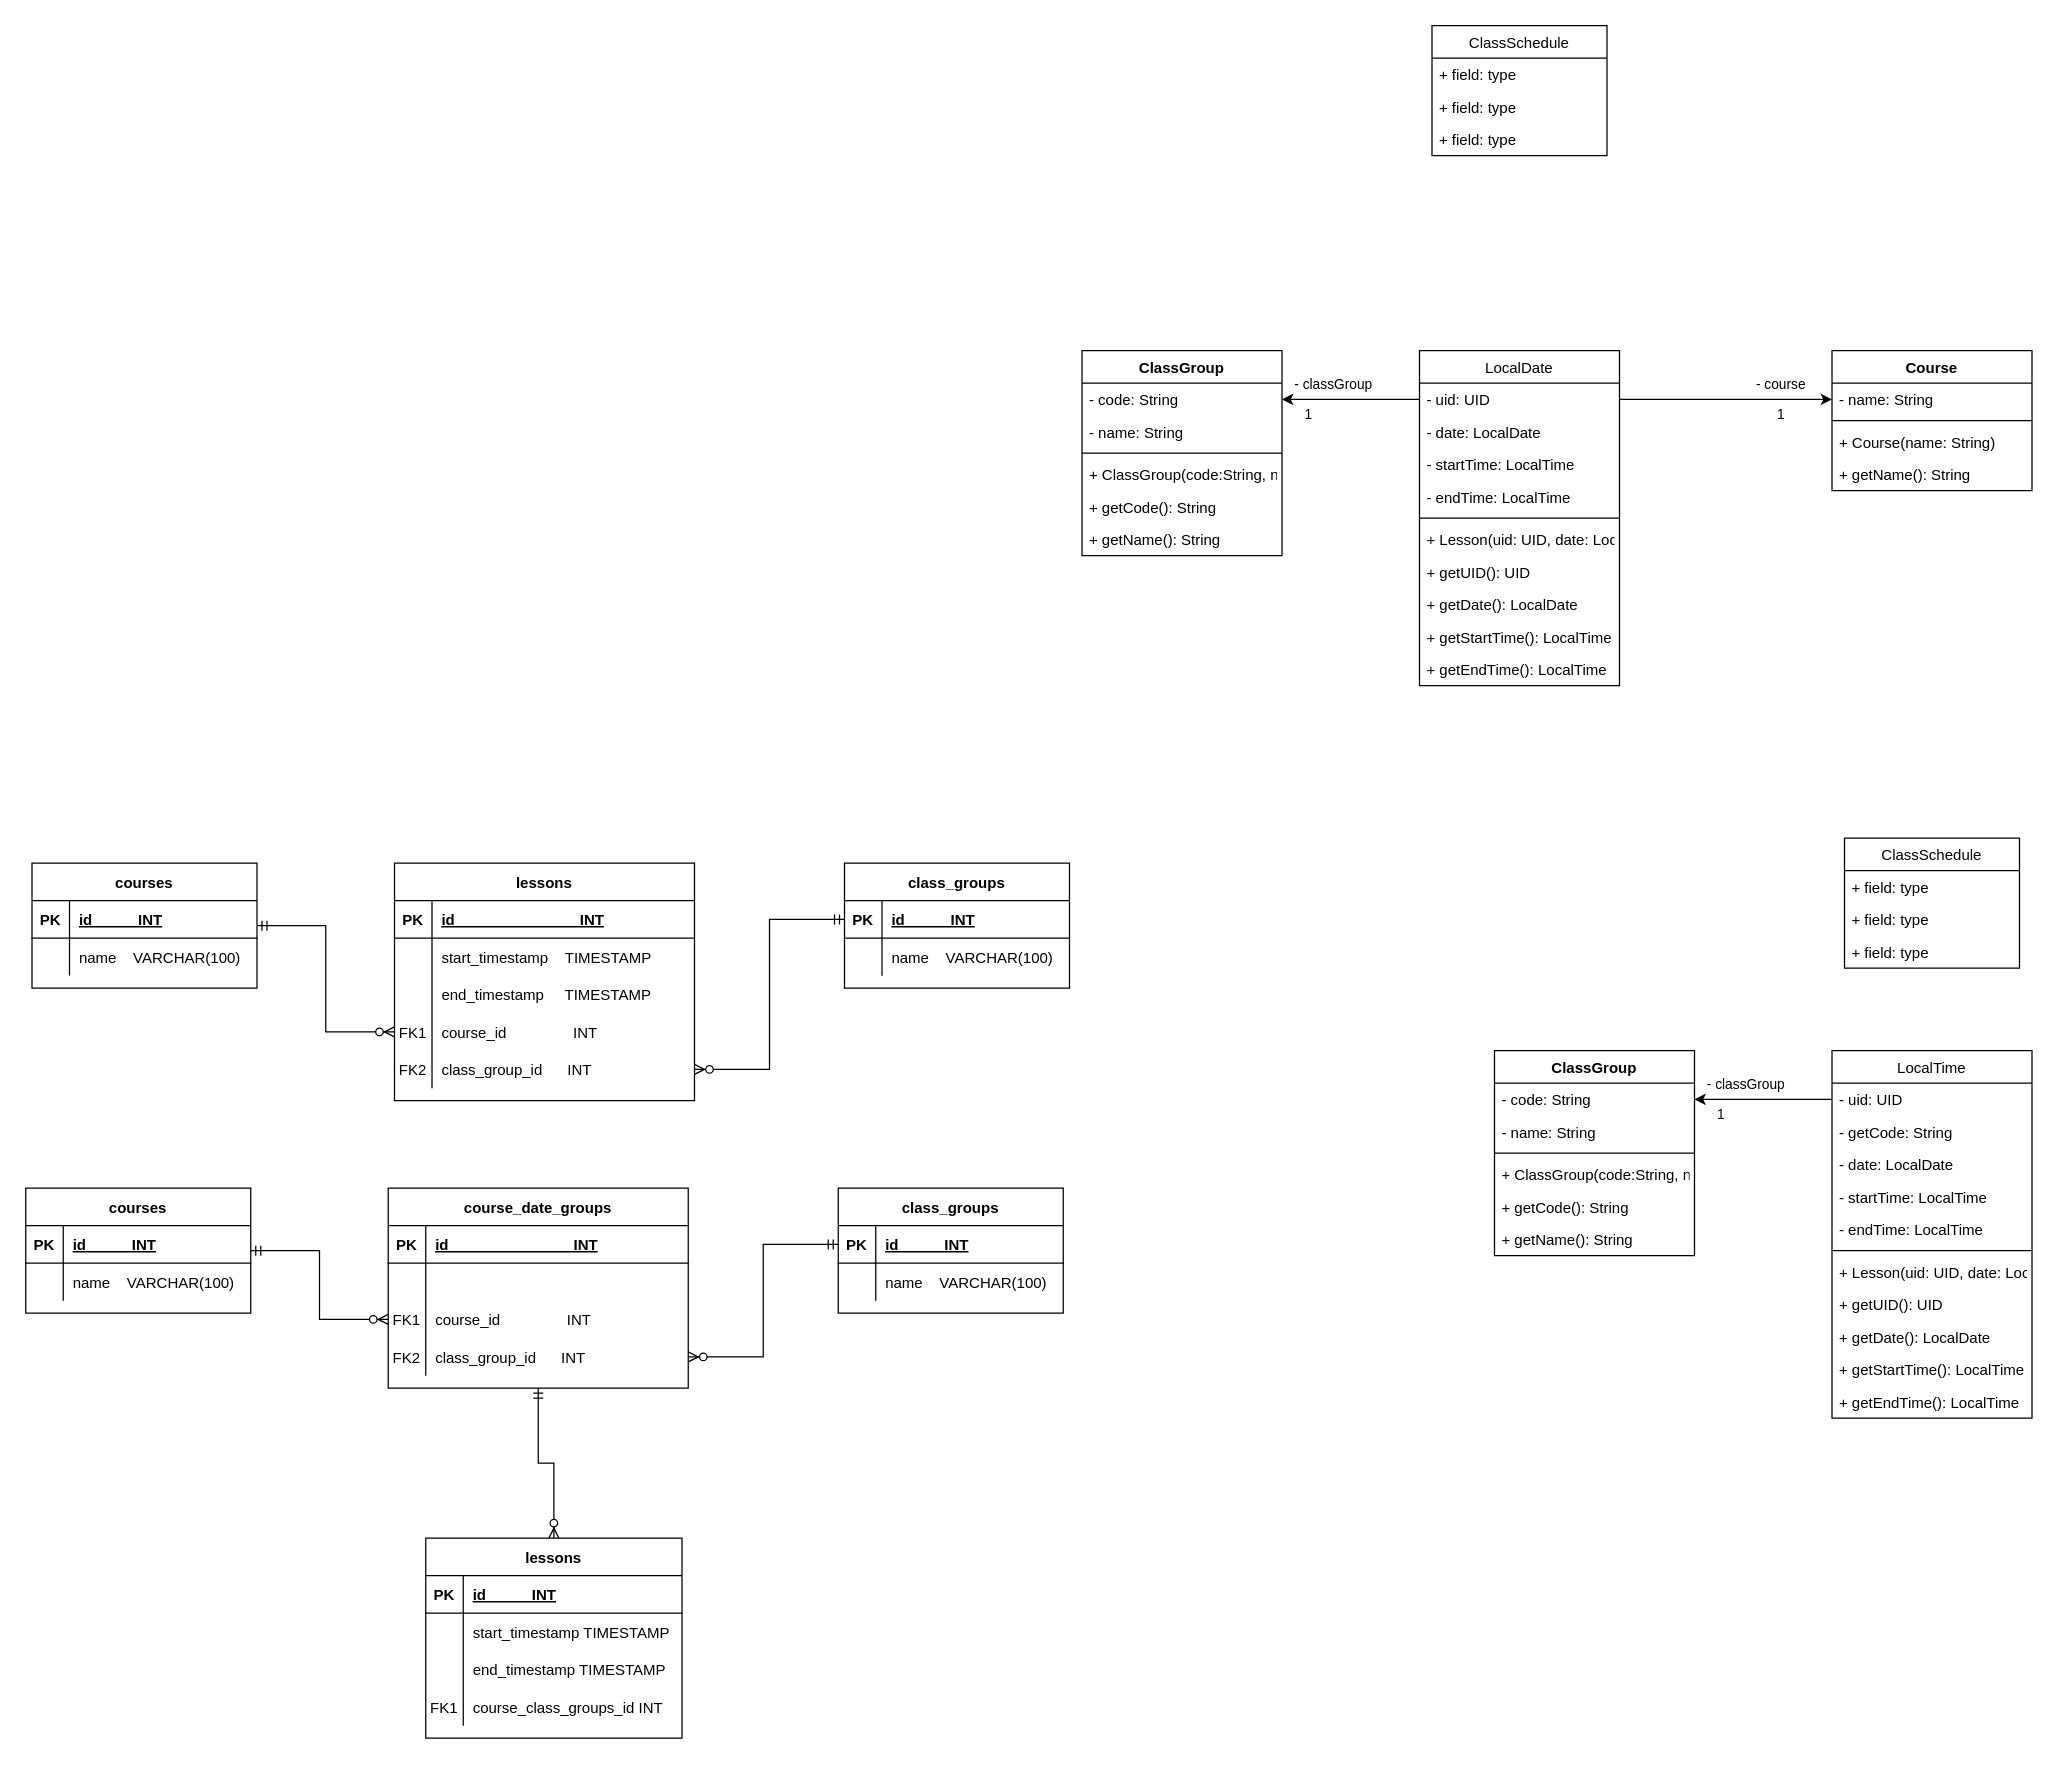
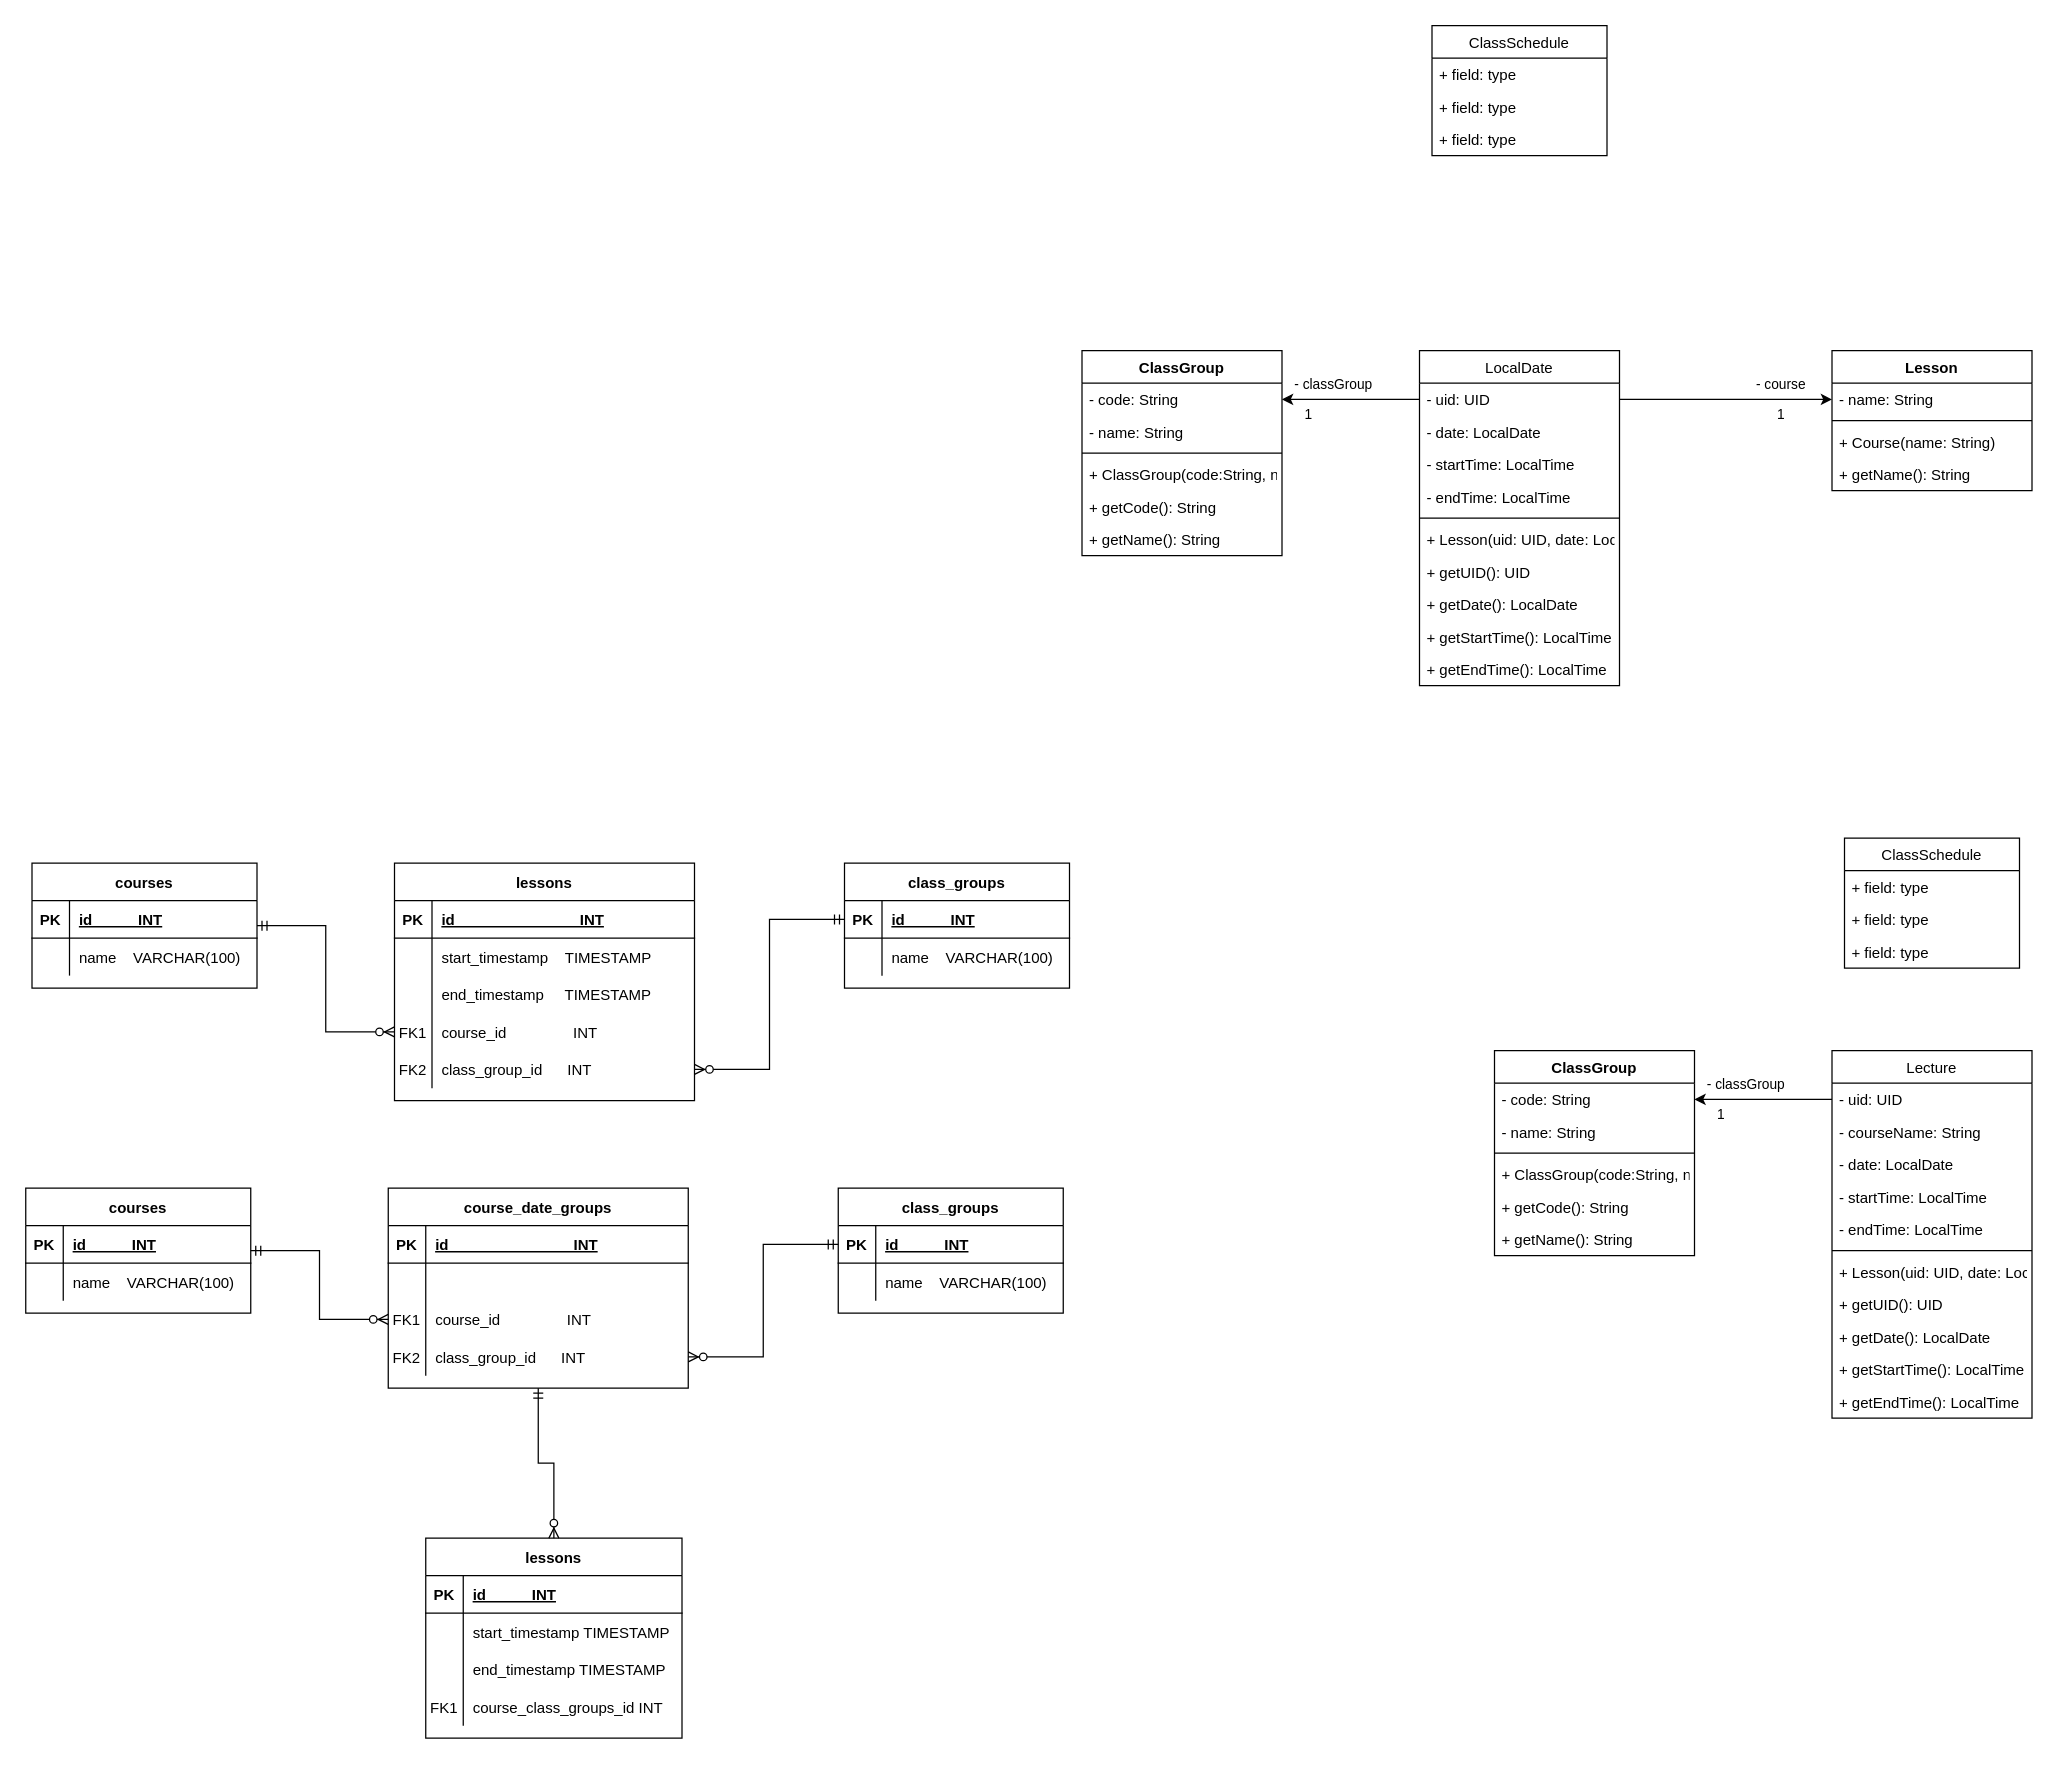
(1931, 368) -> (1931, 368)
(1931, 1068) -> (1931, 1068)
(1902, 1133) -> (1915, 1133)
